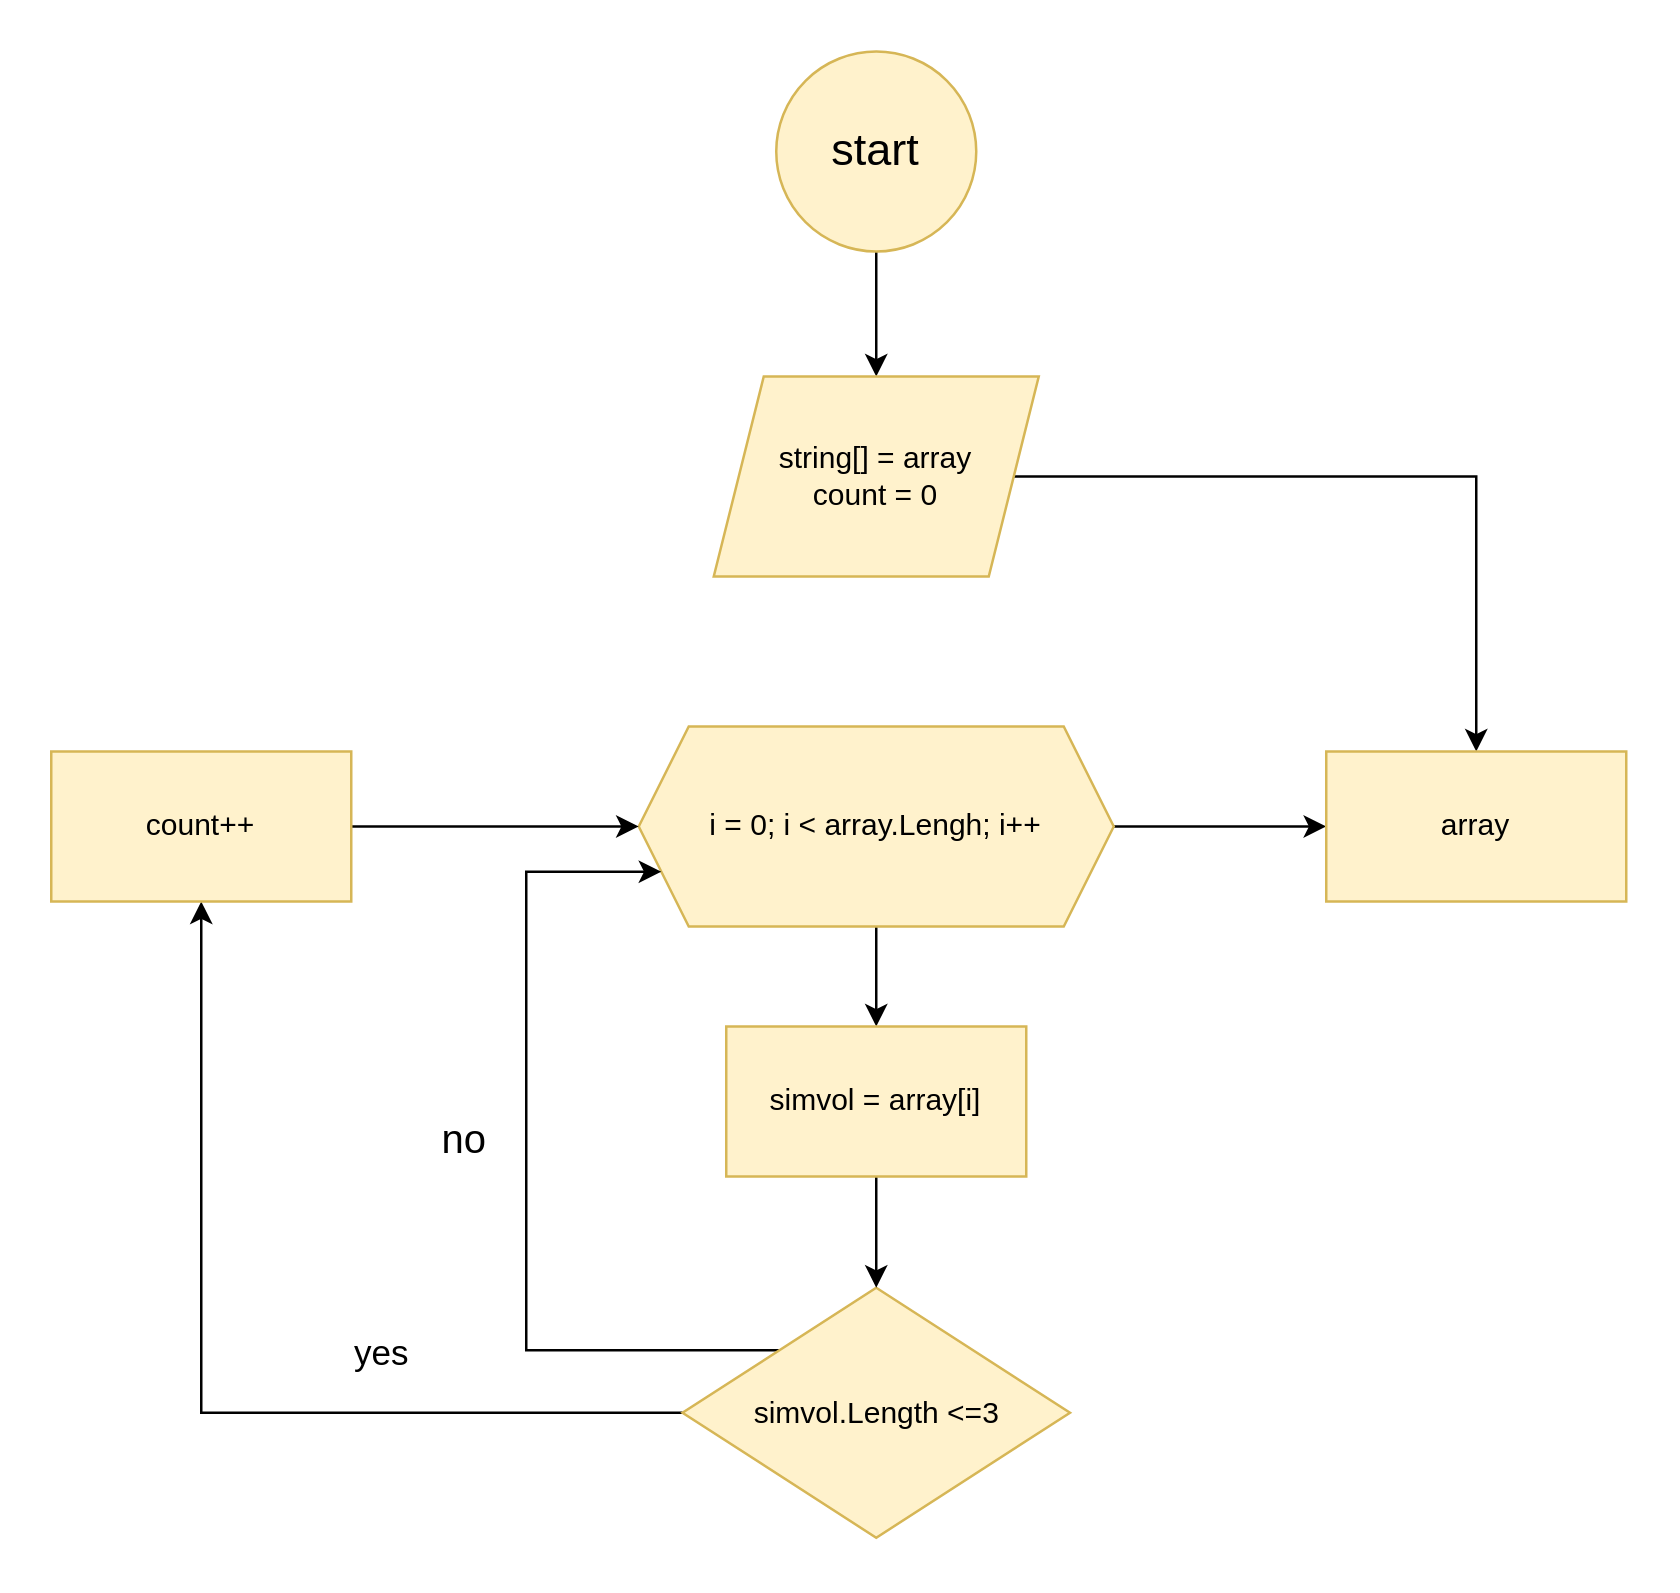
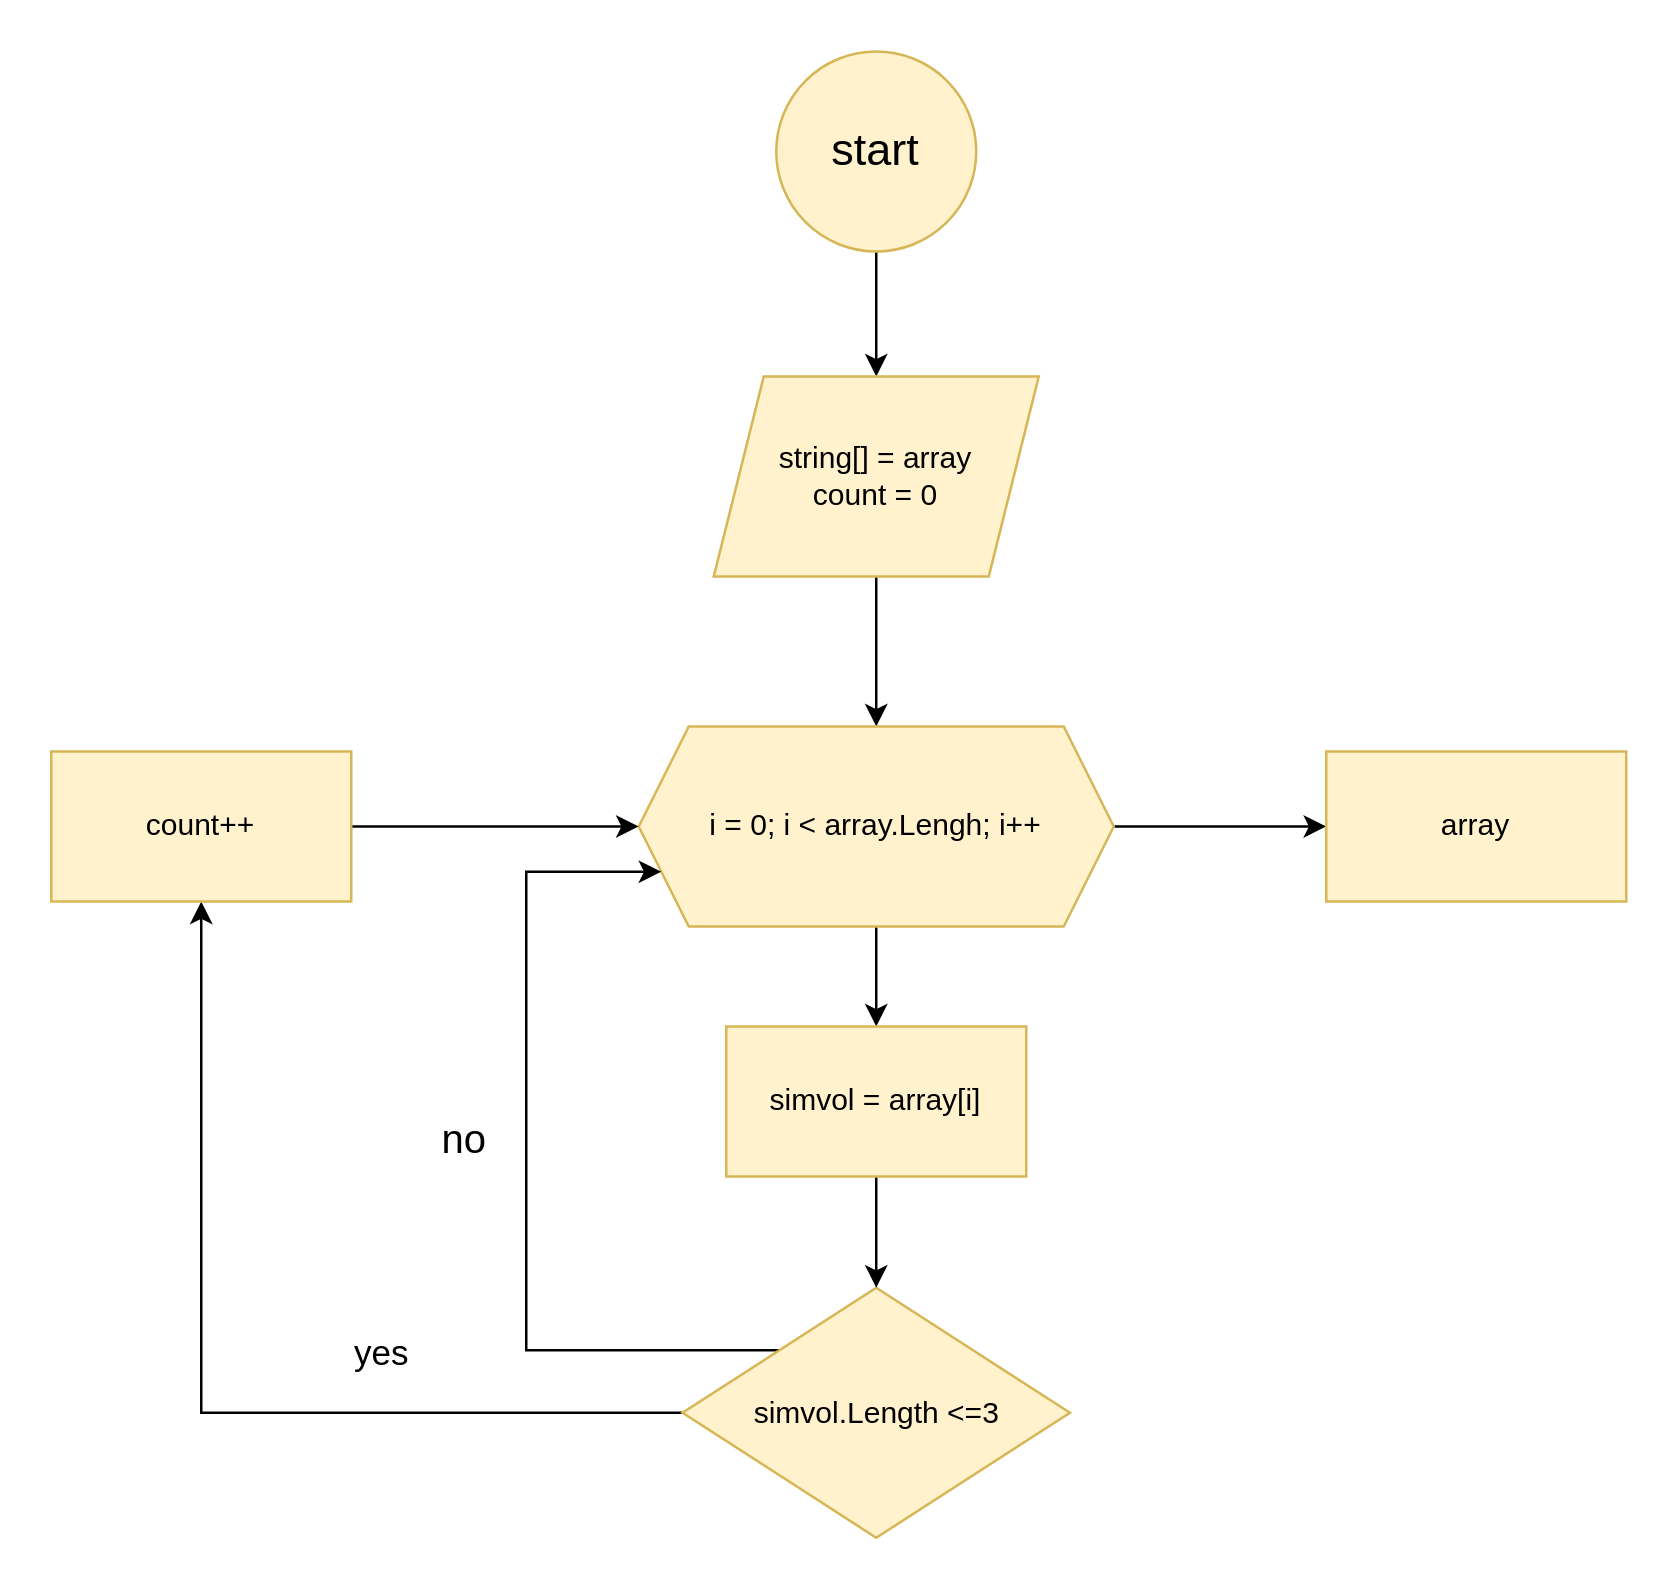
(1374, 476) -> (876, 643)
